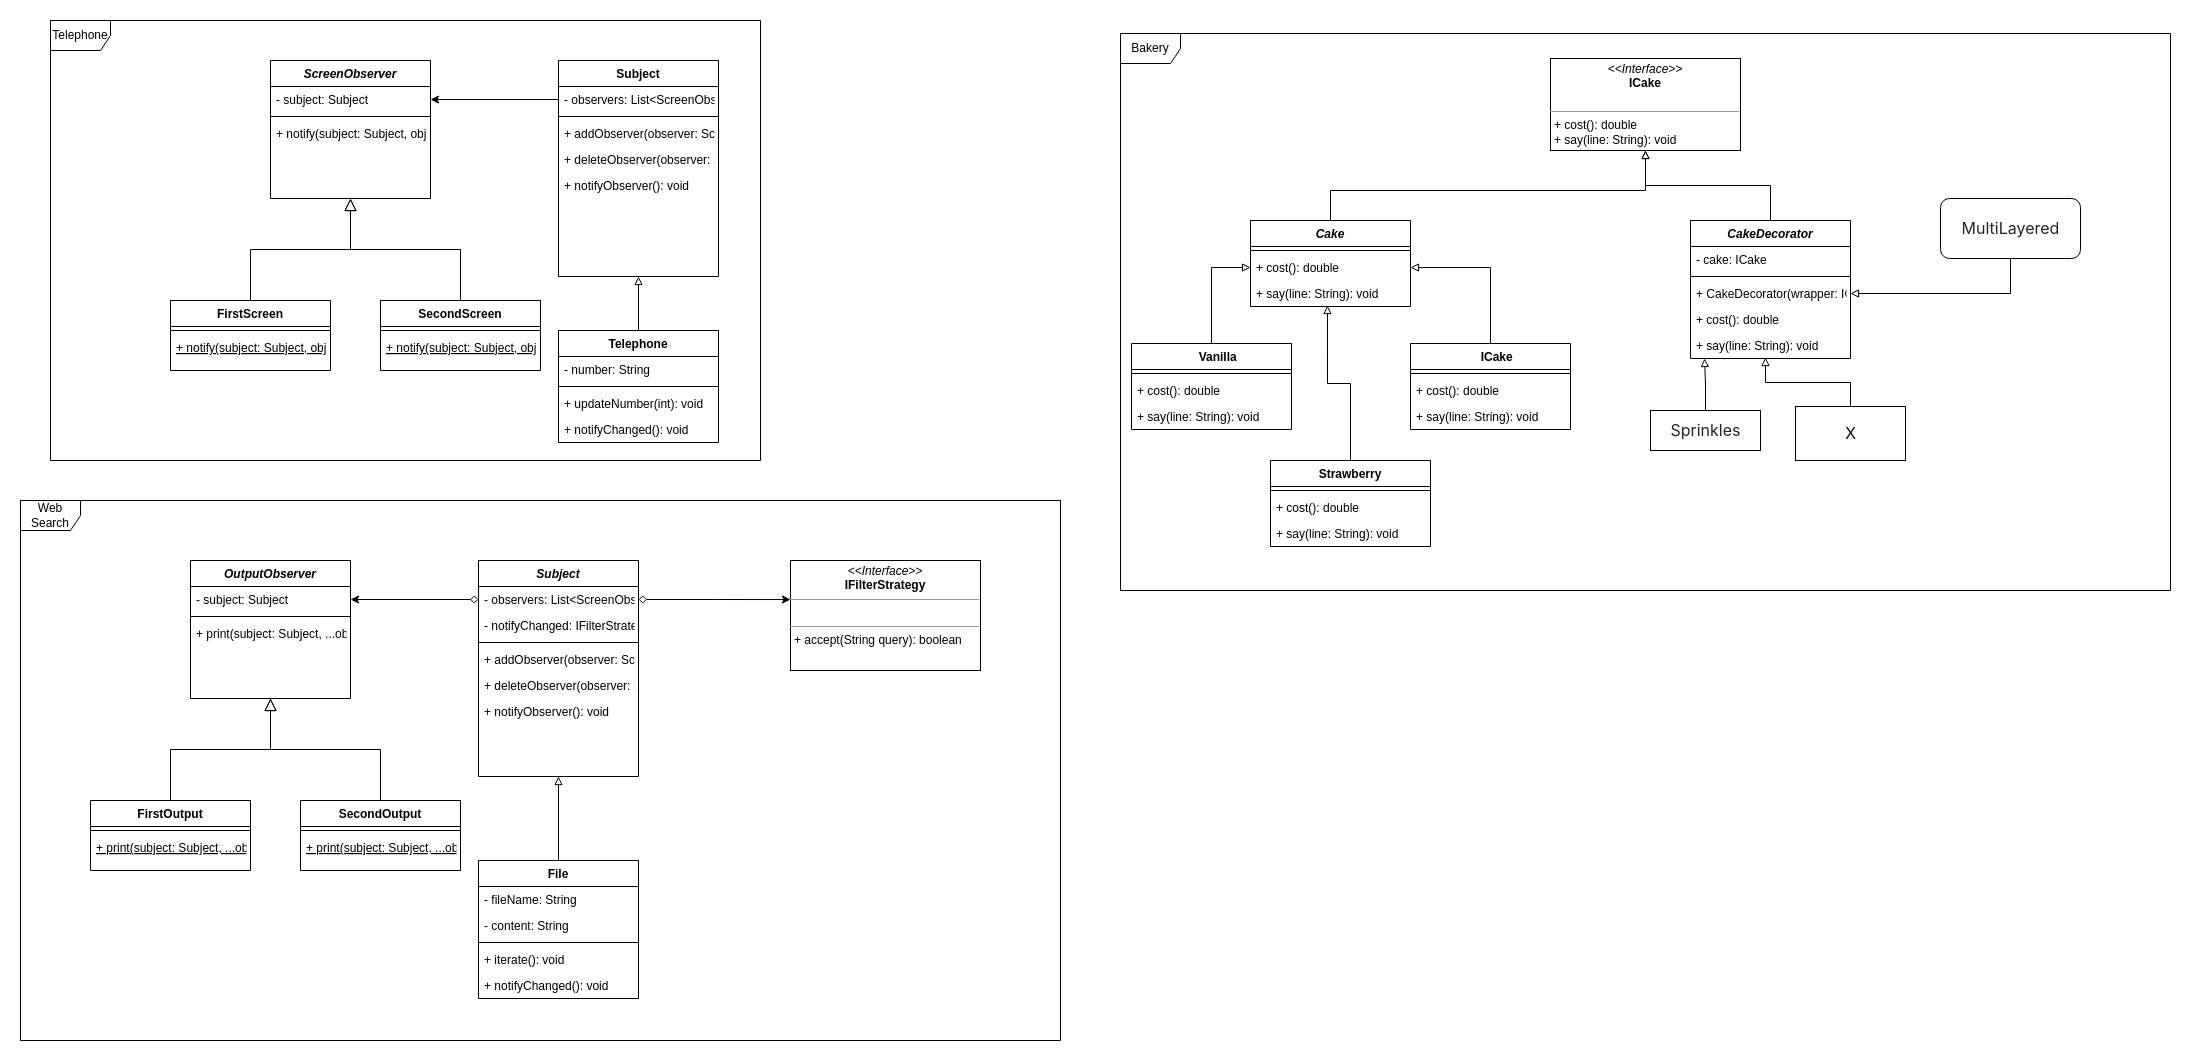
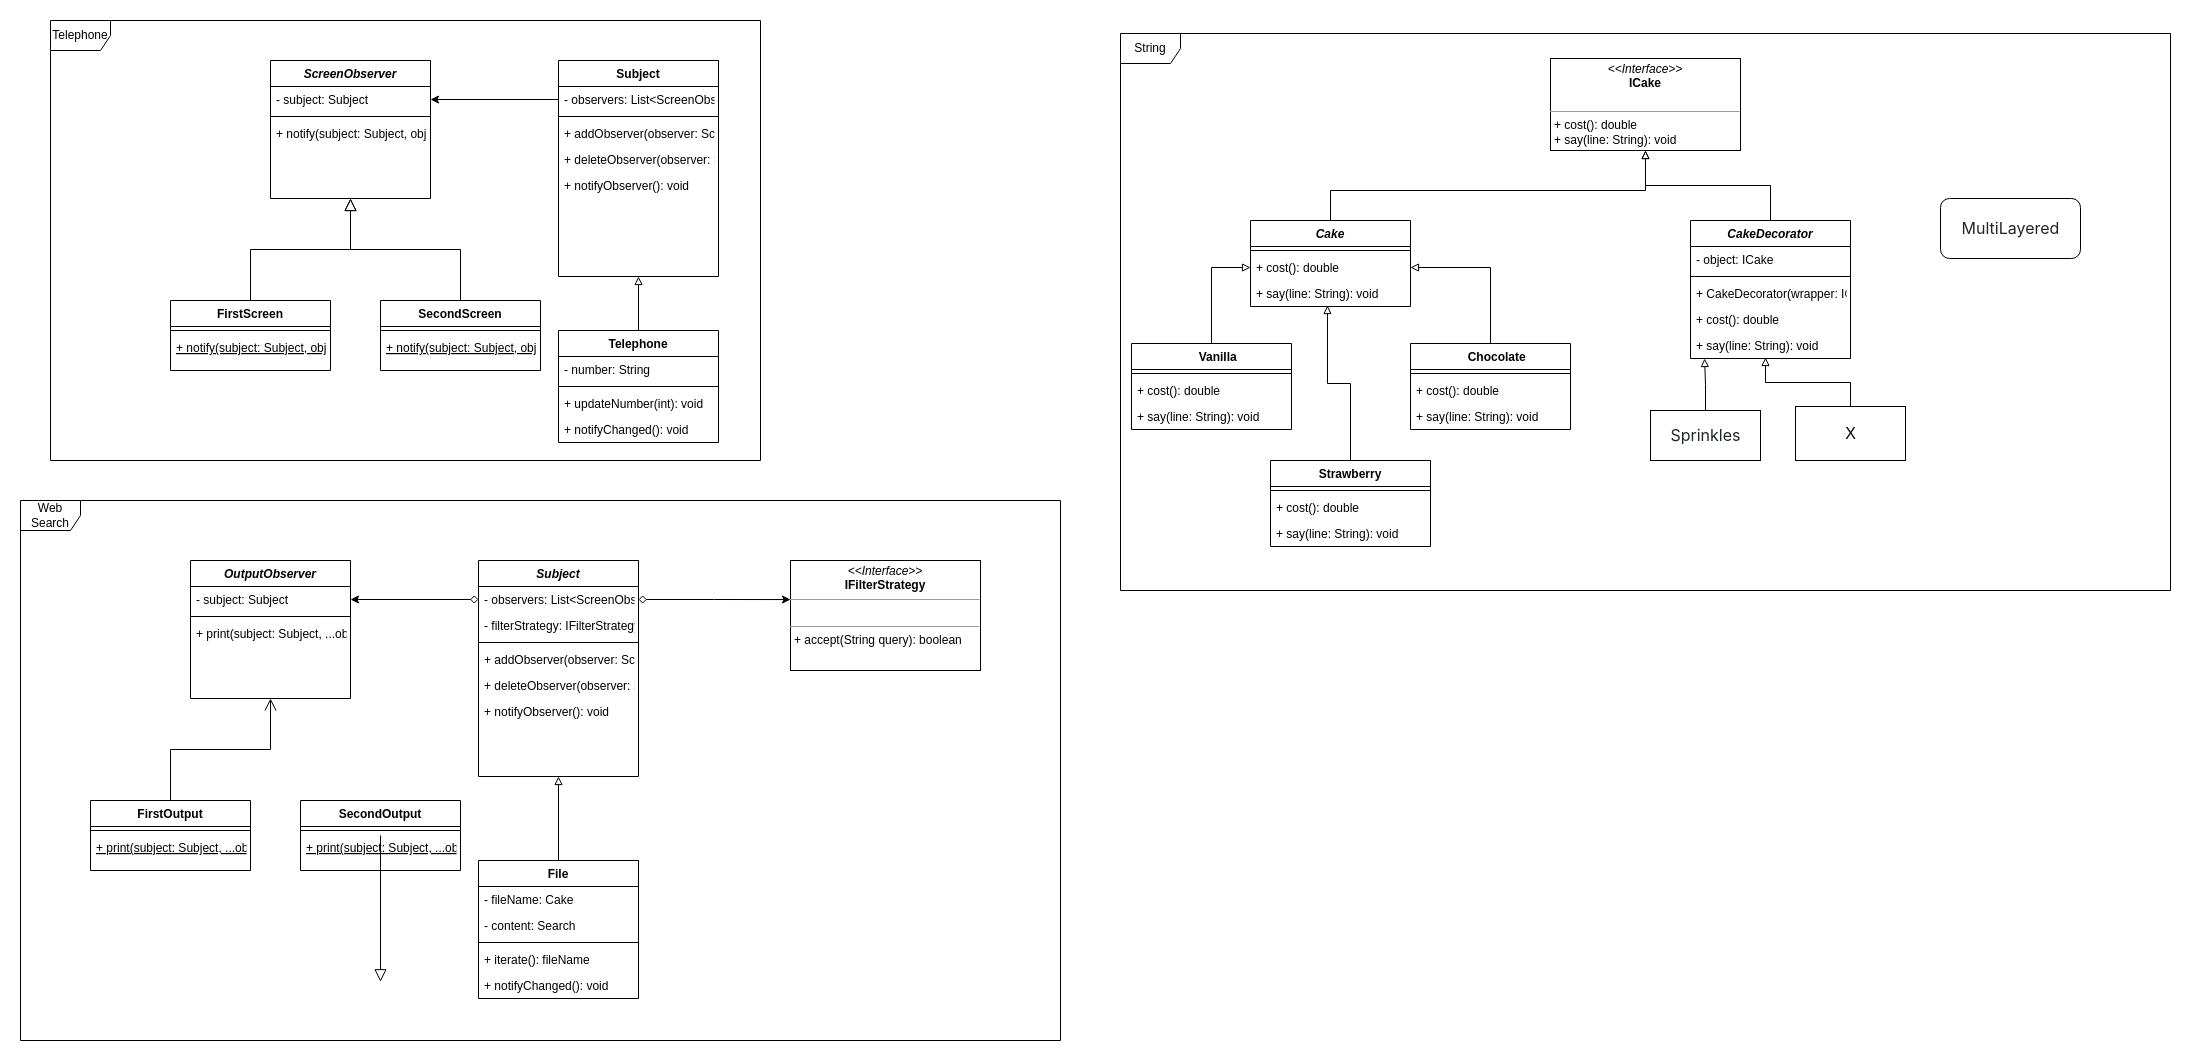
(1151, 49) -> (1151, 49)
(1735, 260) -> (1742, 260)
(1952, 294) -> none
(1490, 357) -> (1490, 357)
(1706, 431) -> (1706, 436)
(582, 626) -> (584, 626)
(268, 750) -> (271, 705)
(352, 750) -> (381, 903)
(535, 900) -> (530, 900)
(535, 926) -> (536, 926)
(533, 960) -> (545, 960)
